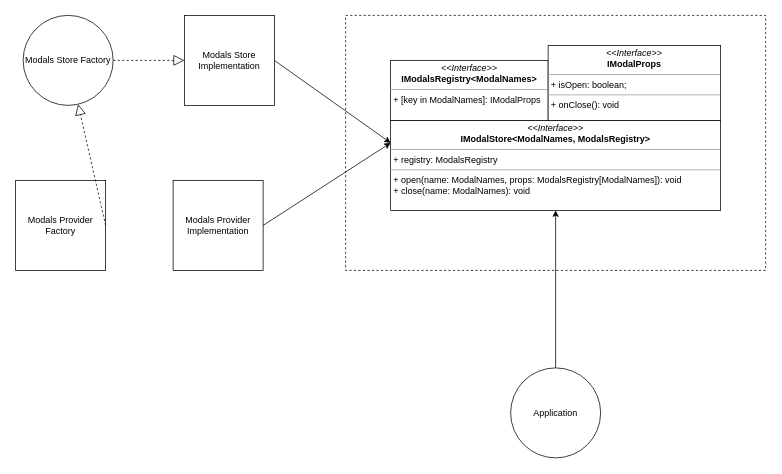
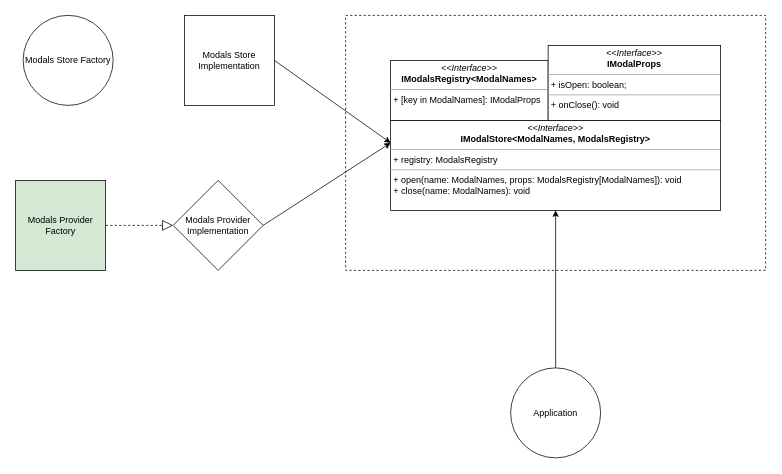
(143, 60) -> none
(93, 170) -> (134, 225)
(60, 225) -> (60, 225)
(218, 225) -> (218, 225)
